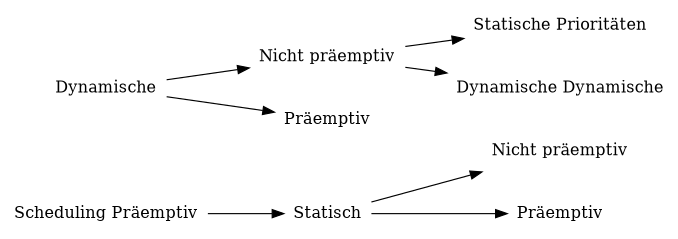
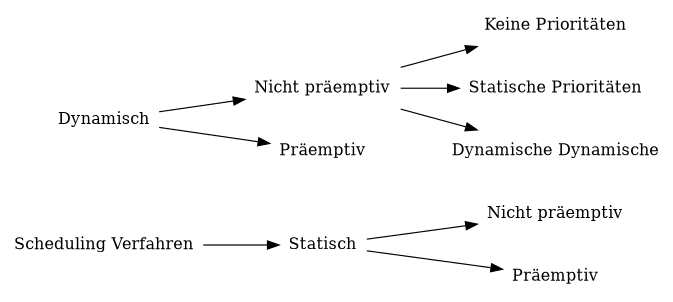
none -> (556, 26)
(106, 88) -> (104, 120)
(106, 214) -> (104, 245)
